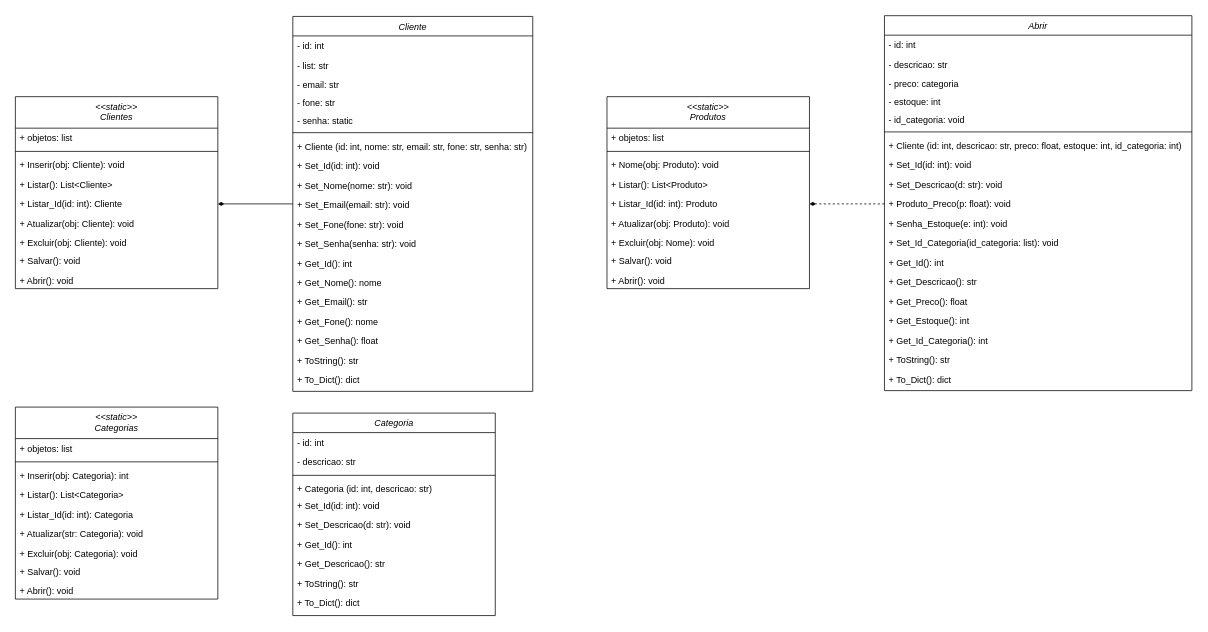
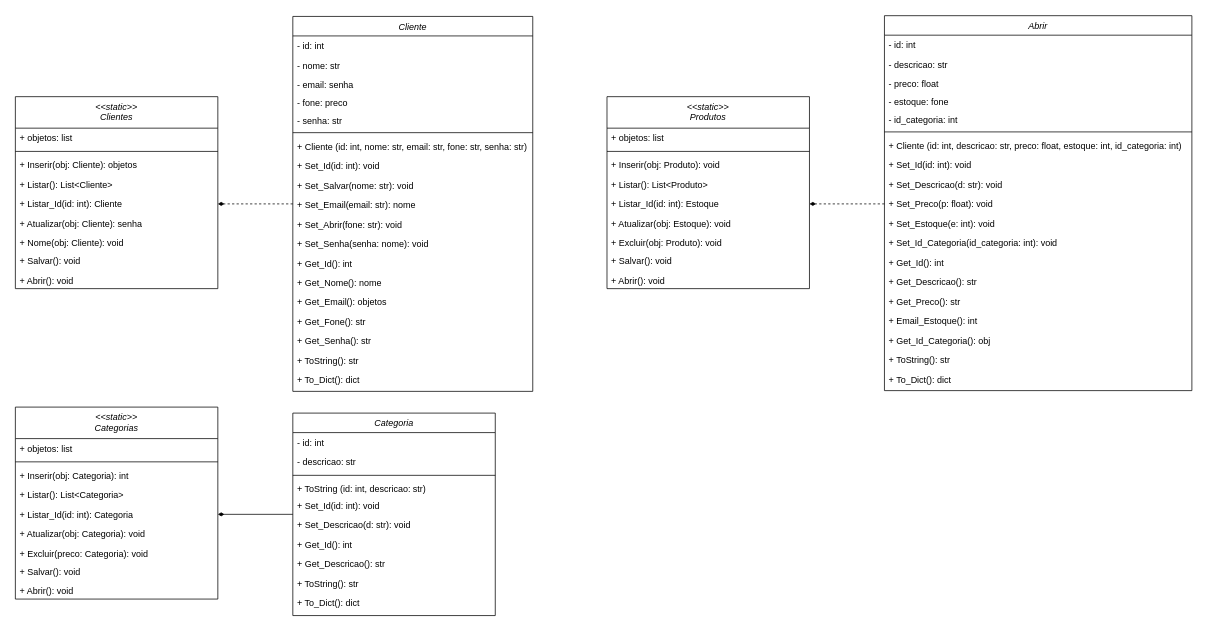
(319, 65) -> (321, 65)
(929, 84) -> (919, 84)
(321, 85) -> (326, 85)
(919, 102) -> (923, 102)
(321, 103) -> (326, 103)
(932, 120) -> (930, 120)
(330, 121) -> (324, 121)
(82, 165) -> (91, 165)
(670, 165) -> (676, 165)
(358, 185) -> (362, 185)
(257, 204) -> (257, 204)
(675, 204) -> (675, 204)
(959, 204) -> (949, 204)
(358, 205) -> (360, 205)
(86, 224) -> (90, 224)
(358, 224) -> (359, 224)
(680, 224) -> (680, 224)
(954, 224) -> (949, 224)
(81, 243) -> (76, 243)
(667, 243) -> (675, 243)
(987, 243) -> (985, 243)
(363, 244) -> (366, 244)
(337, 302) -> (347, 302)
(934, 302) -> (931, 302)
(934, 321) -> (937, 321)
(339, 322) -> (336, 322)
(343, 341) -> (339, 341)
(946, 341) -> (947, 341)
(376, 489) -> (374, 489)
none -> (257, 514)
(92, 534) -> (92, 534)
(87, 554) -> (92, 554)
